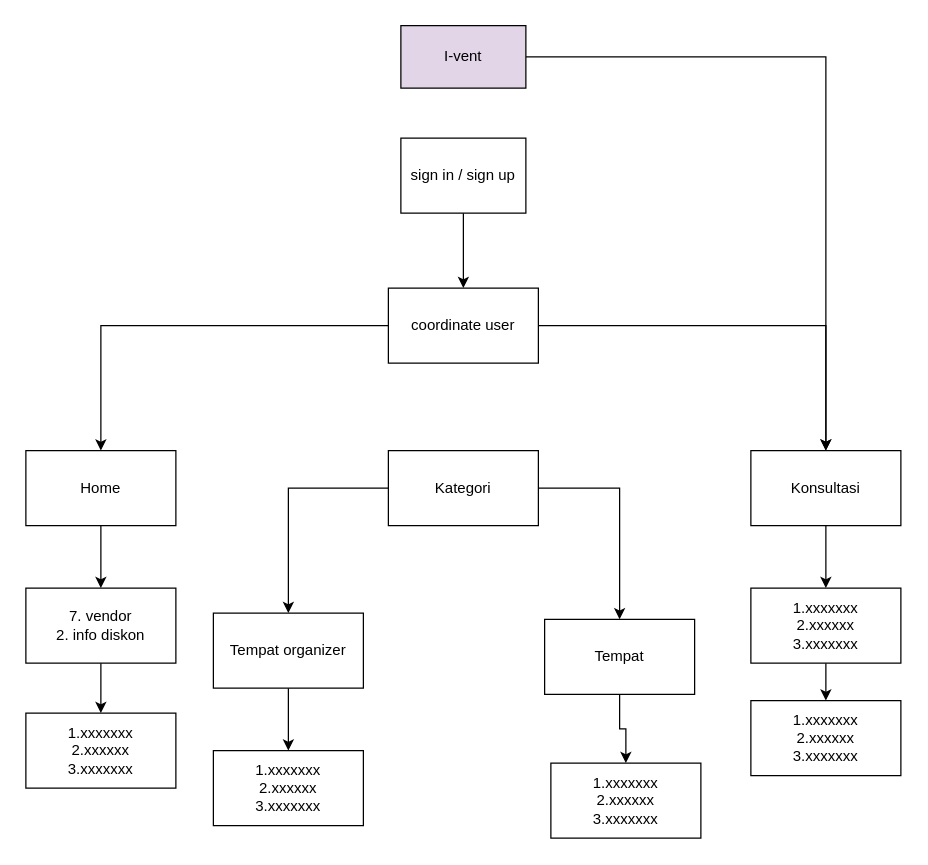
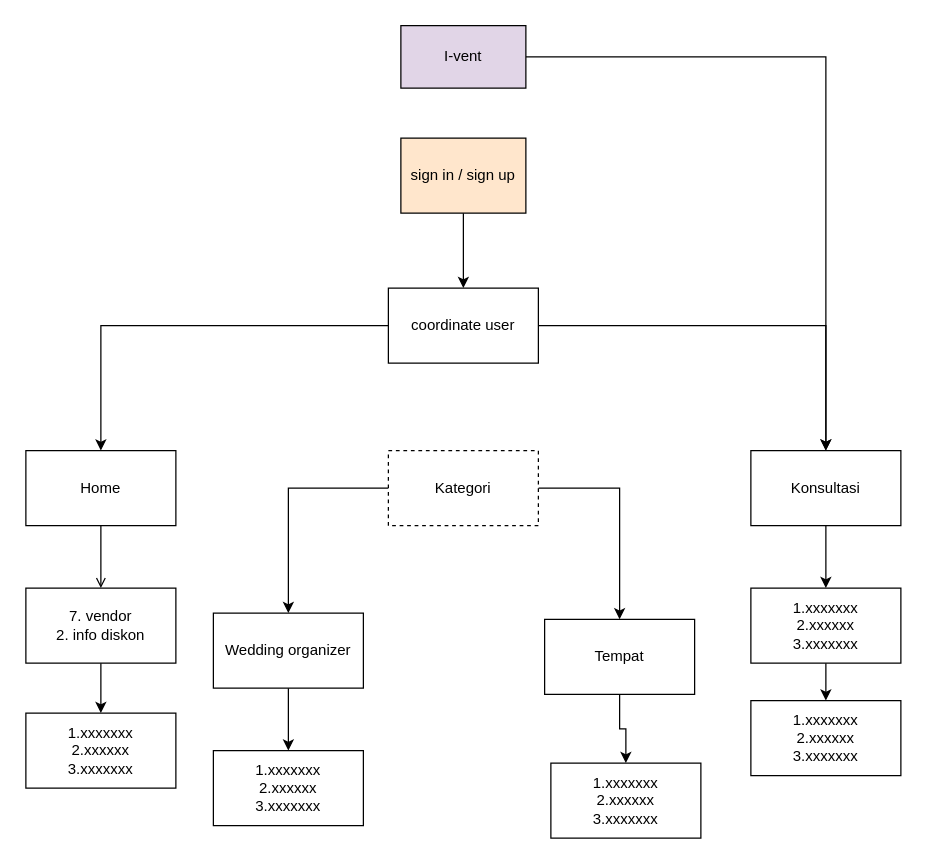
(463, 176) -> (463, 176)
(463, 488) -> (463, 488)
(101, 578) -> (101, 580)
(288, 651) -> (288, 651)
